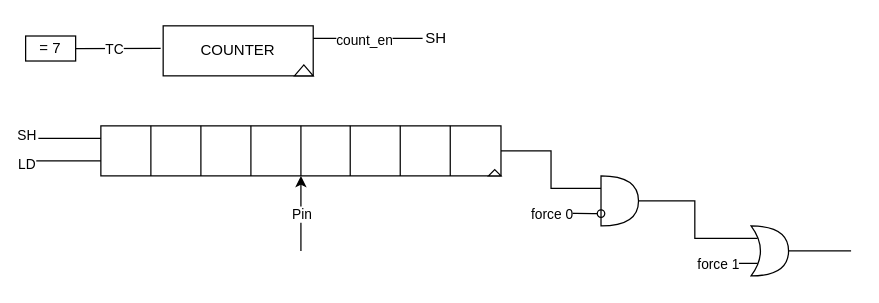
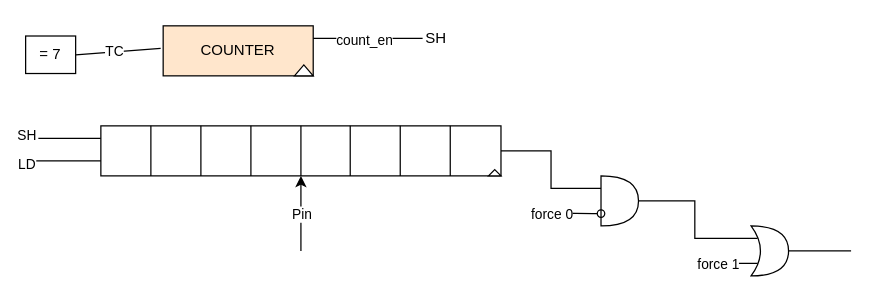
(51, 48) -> (51, 55)
(238, 51) -> (238, 51)
